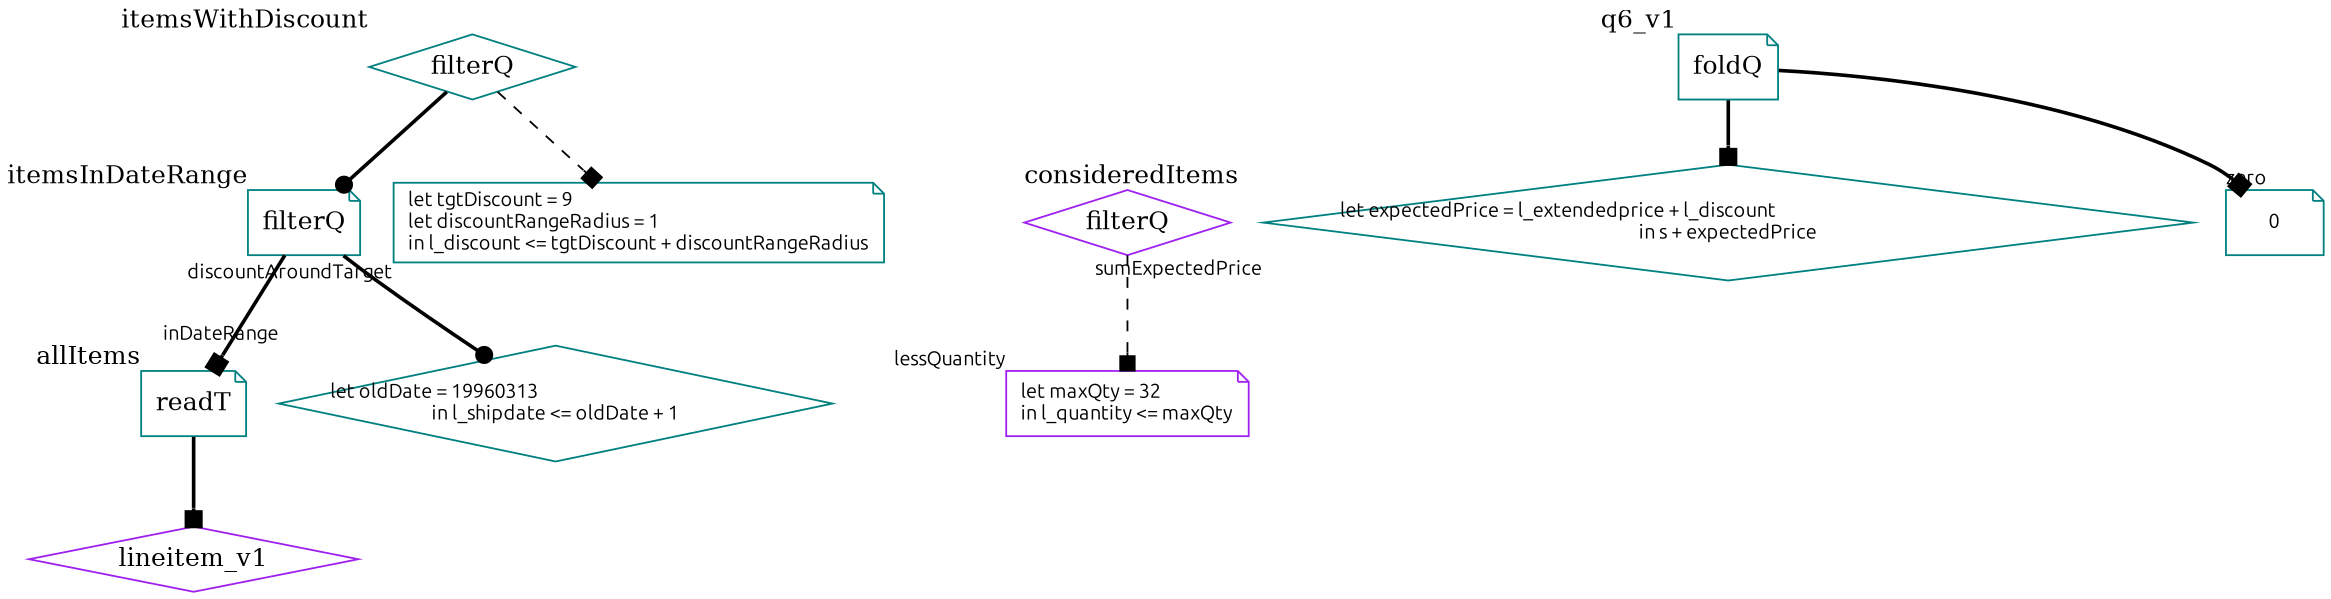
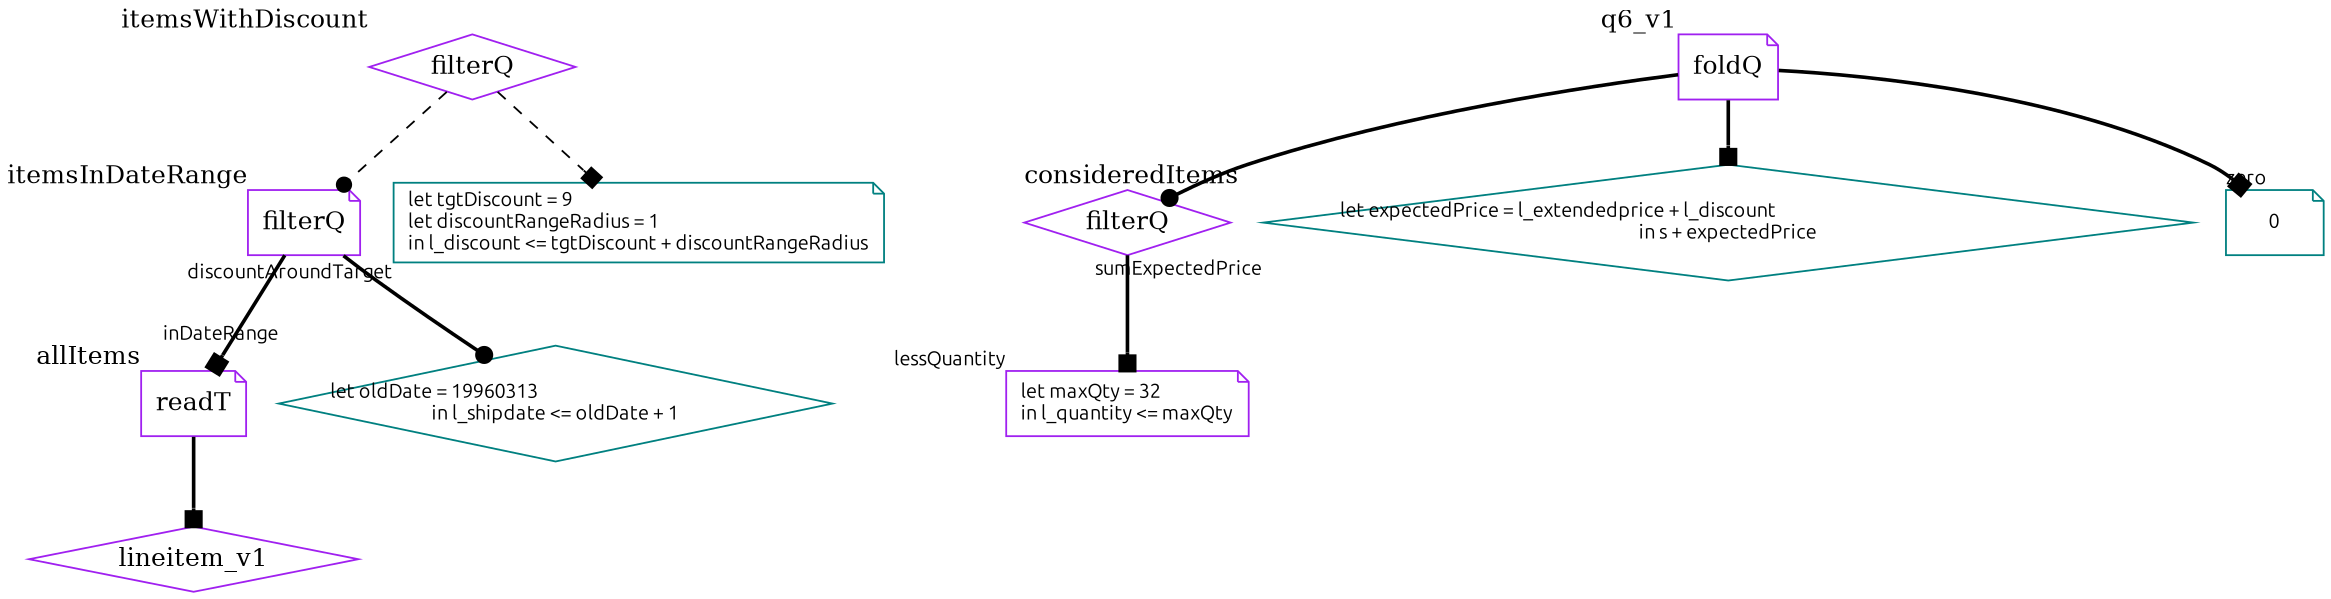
(472, 67) -> (472, 67)
(1728, 67) -> (1728, 67)
none -> (1423, 118)
(398, 136) -> (398, 136)
(304, 223) -> (304, 223)
(1127, 304) -> (1127, 304)
(194, 404) -> (194, 404)
